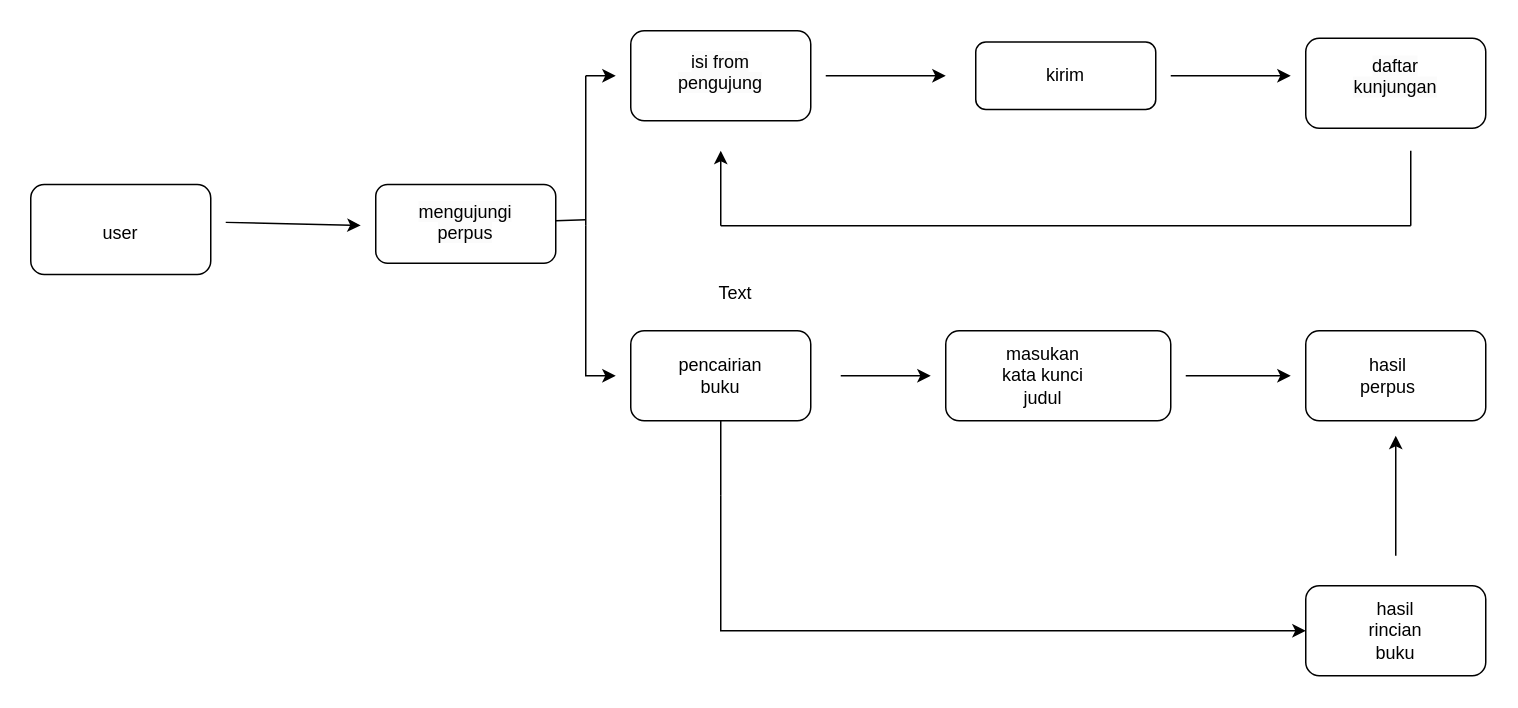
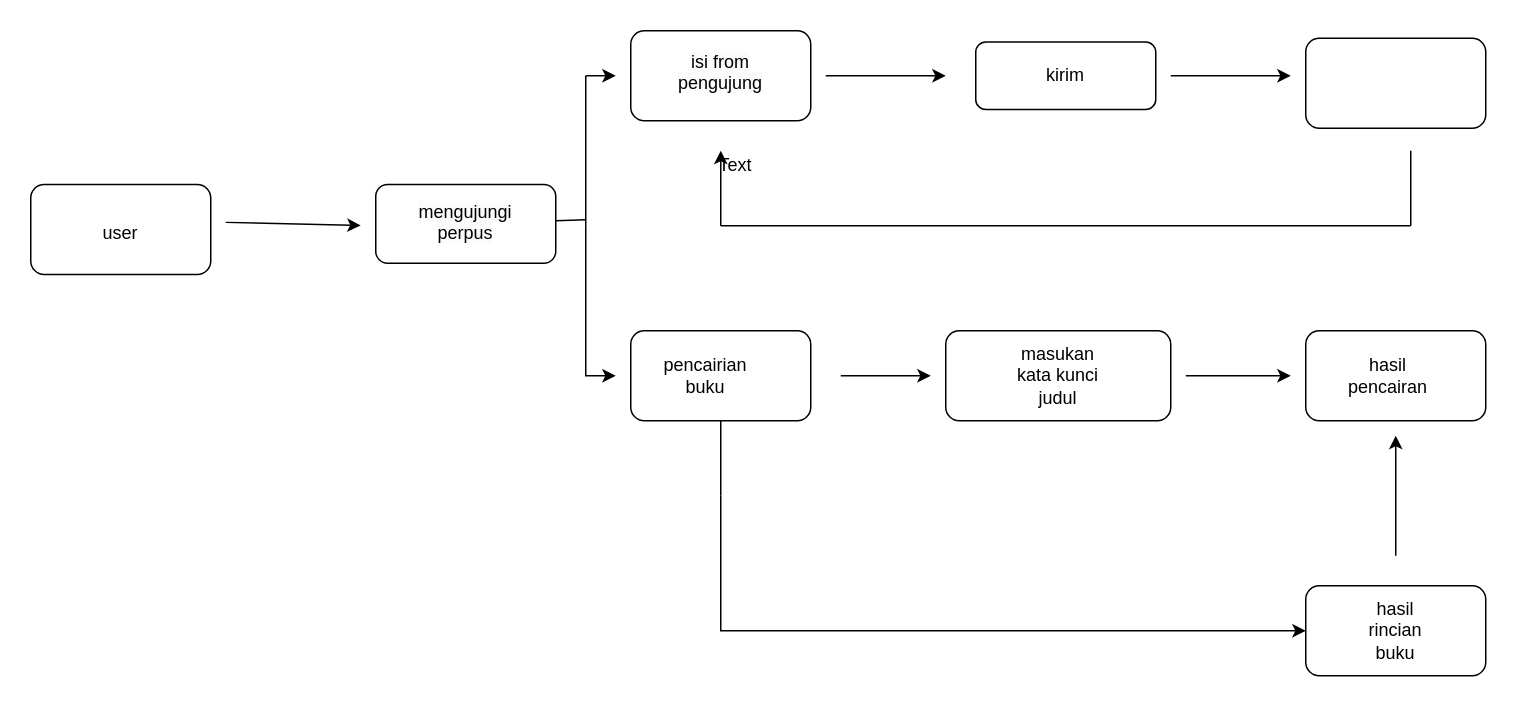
(1396, 87) -> none
(736, 293) -> (736, 166)
(721, 376) -> (706, 376)
(1043, 376) -> (1058, 376)
(1388, 376) -> (1388, 376)
